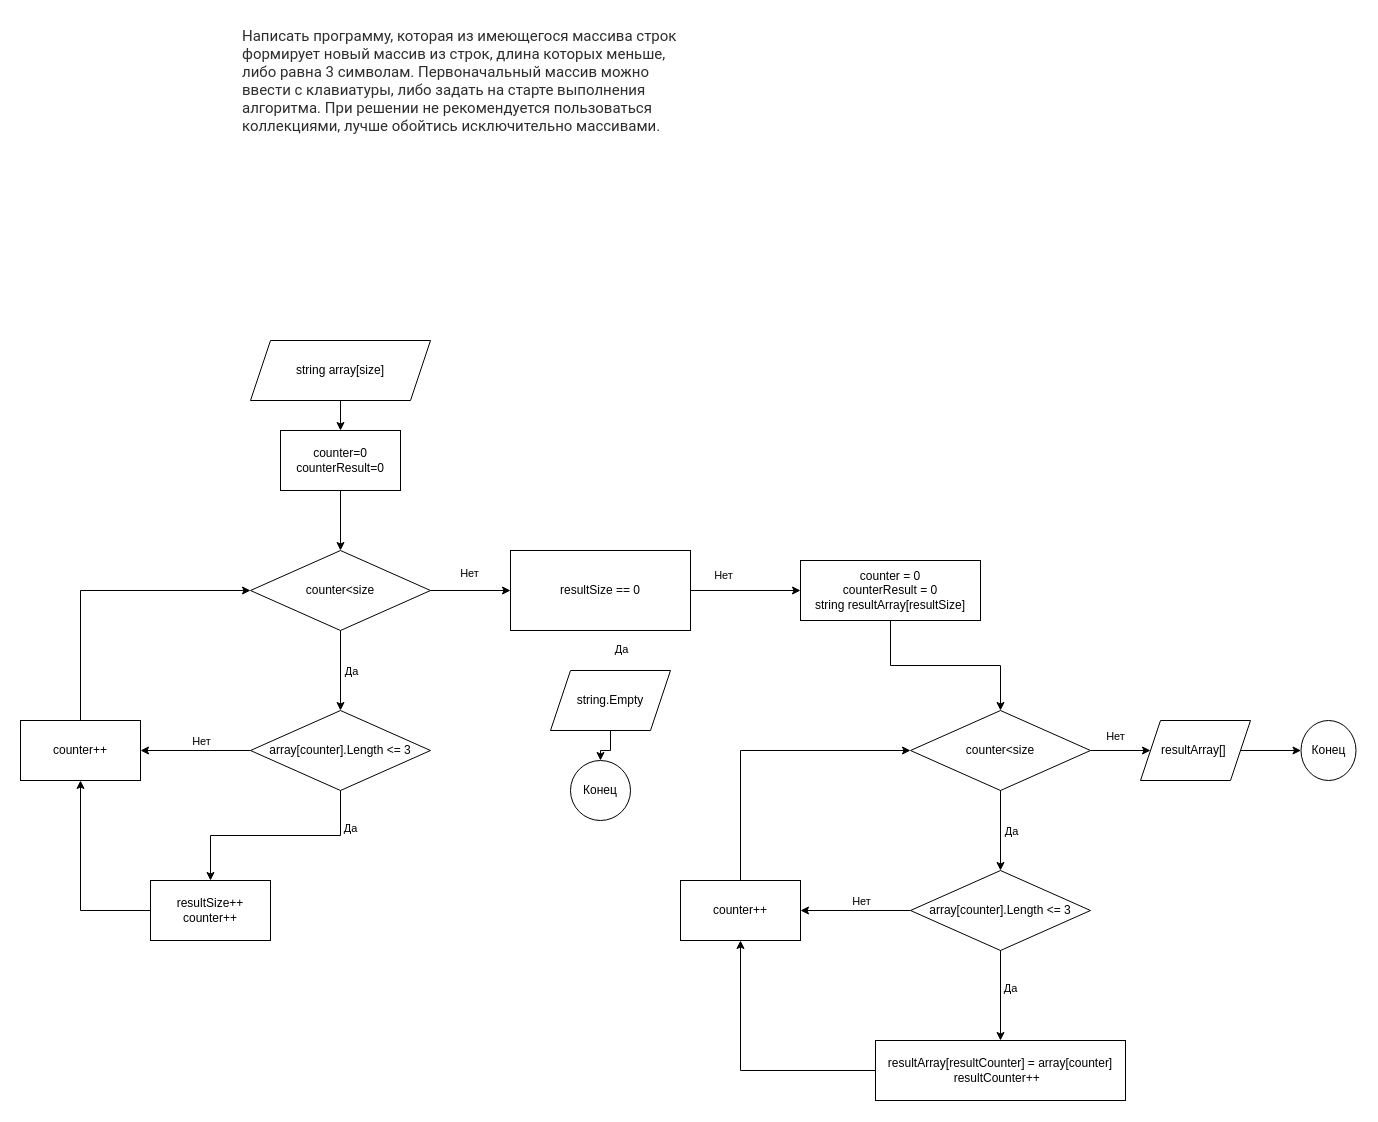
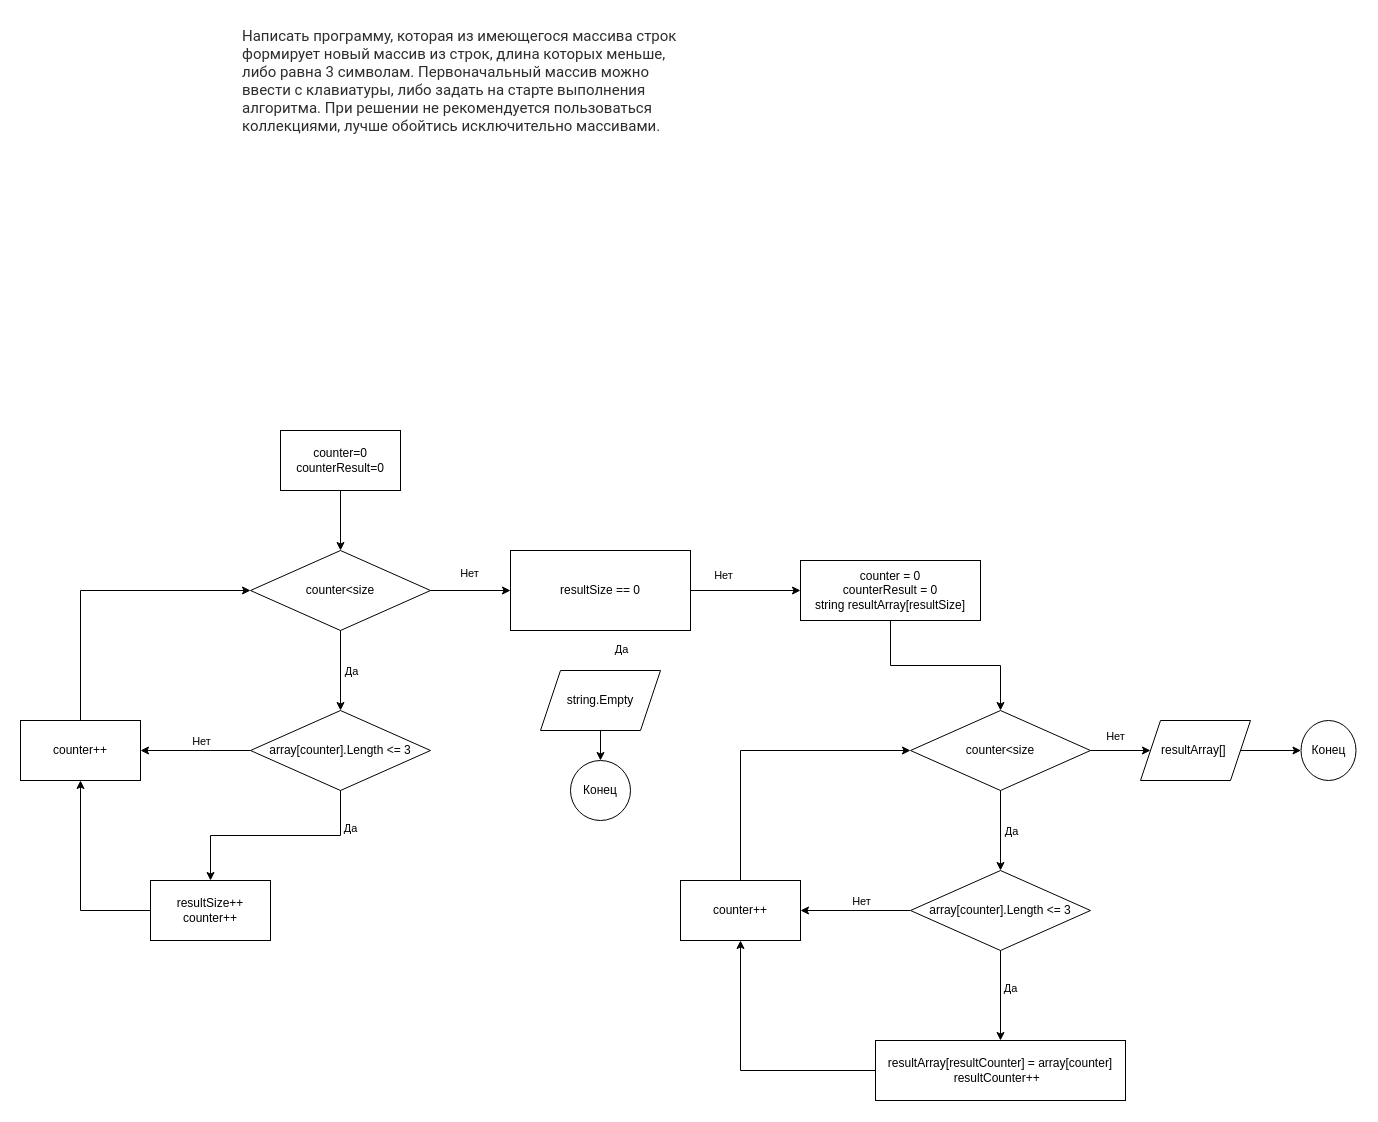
(341, 371) -> none
(341, 420) -> none
(611, 701) -> (601, 701)
